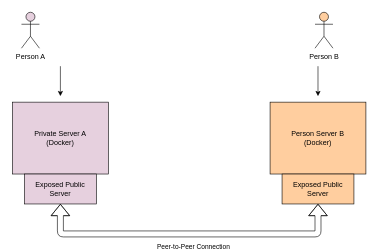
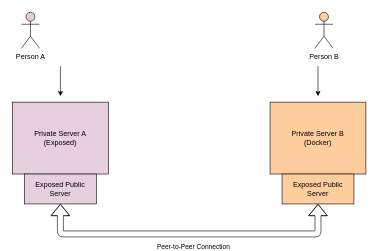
(60, 138) -> (60, 138)
(318, 138) -> (318, 138)
